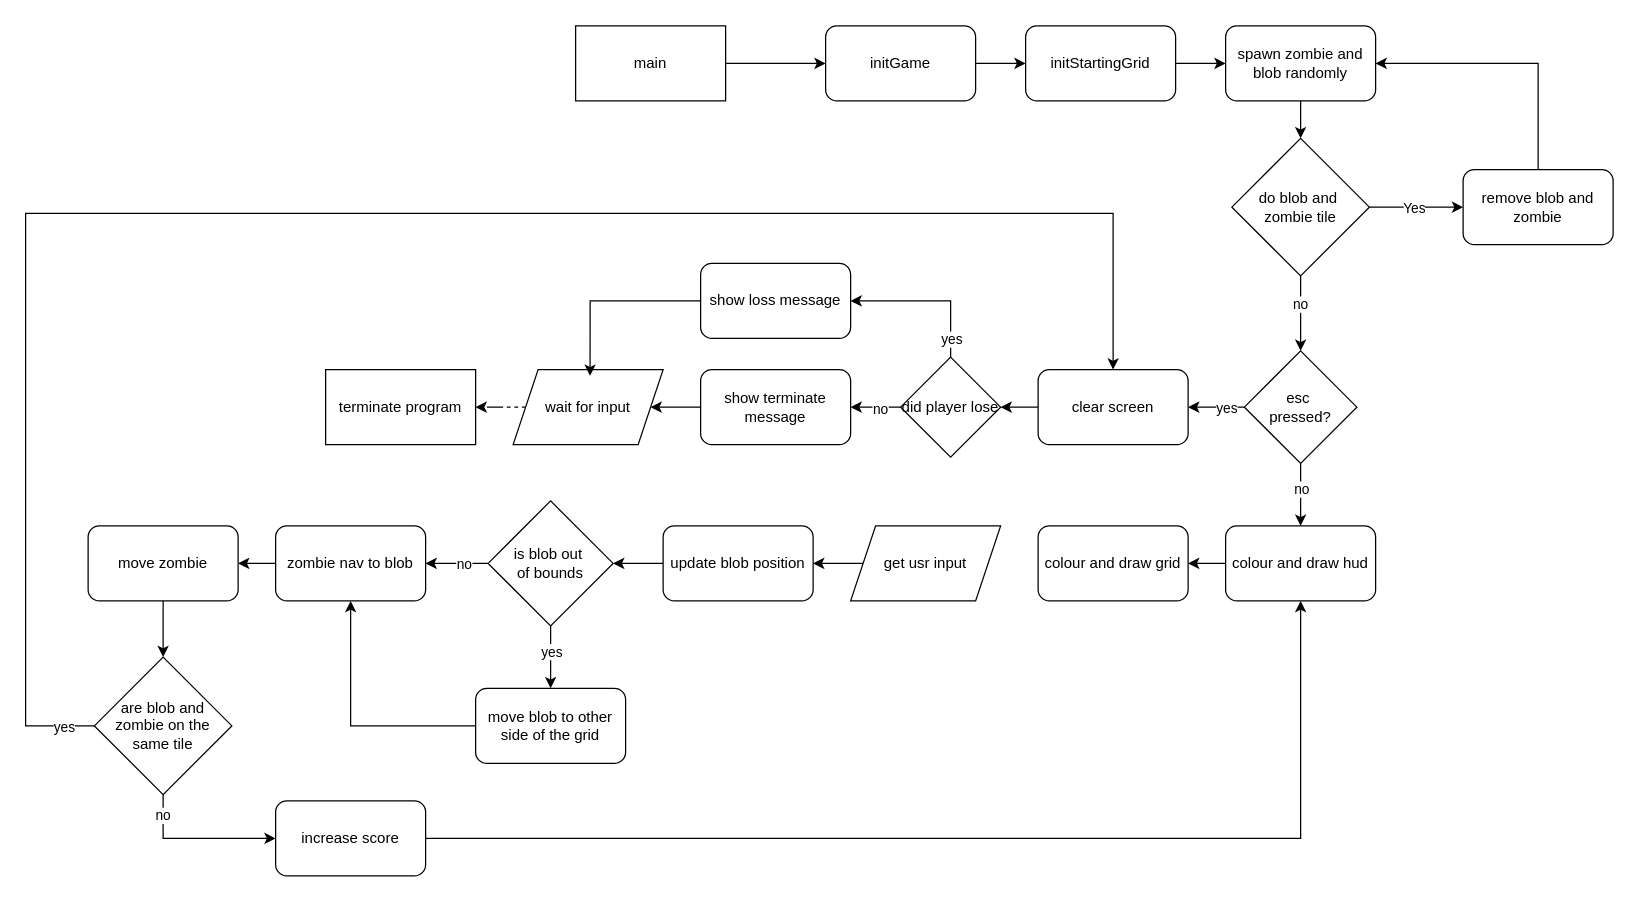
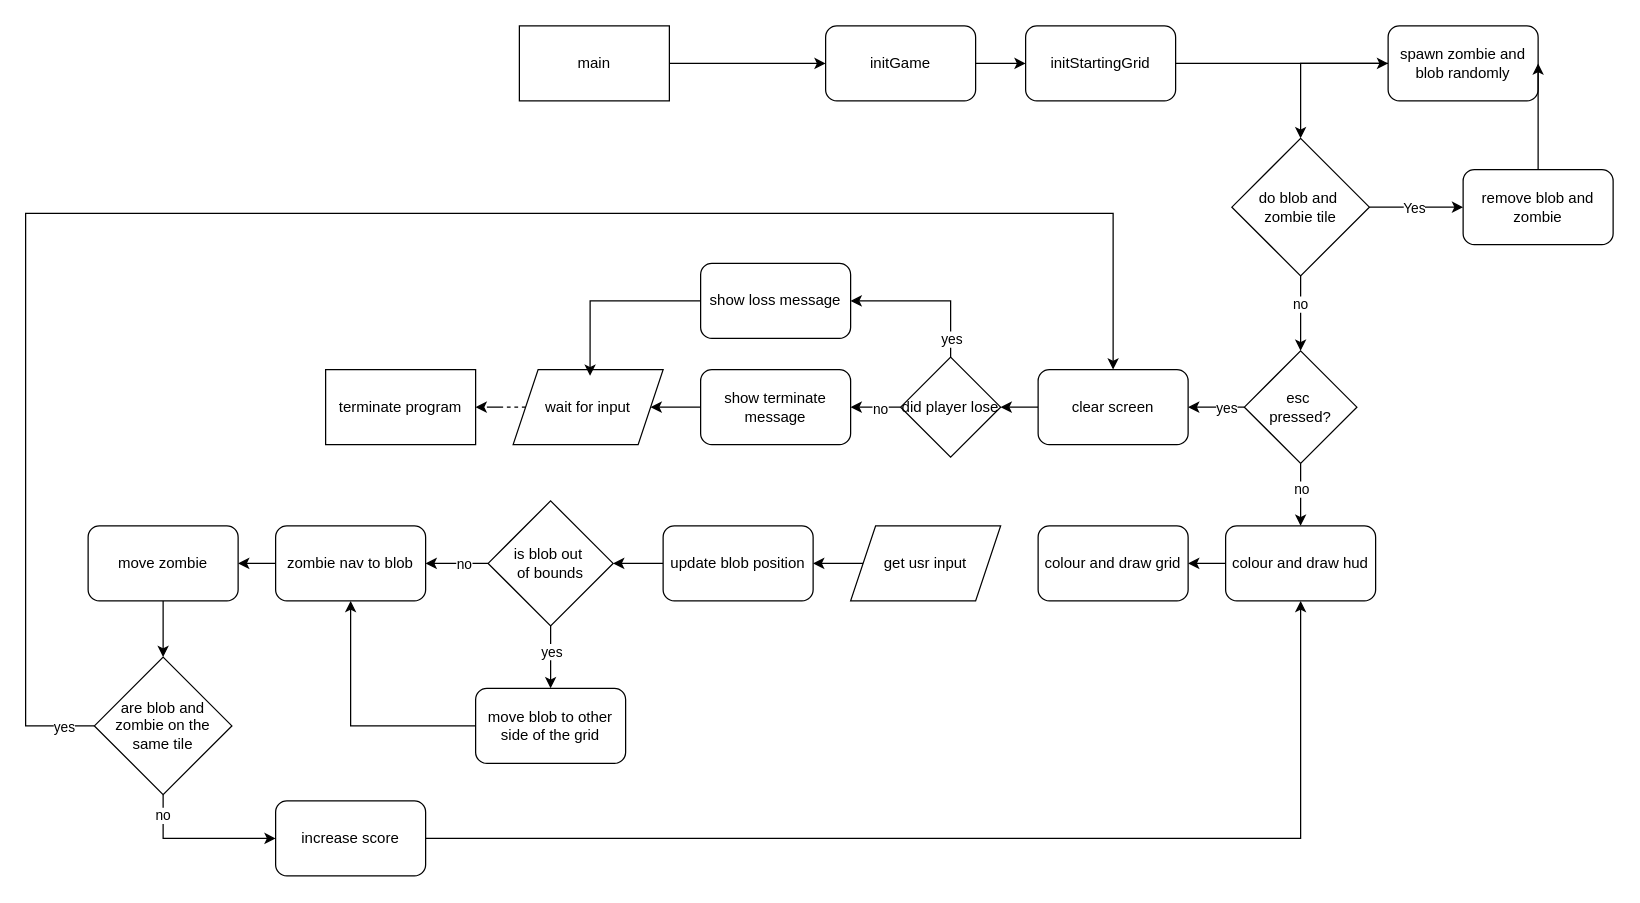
(651, 63) -> (594, 63)
(1301, 63) -> (1463, 63)
